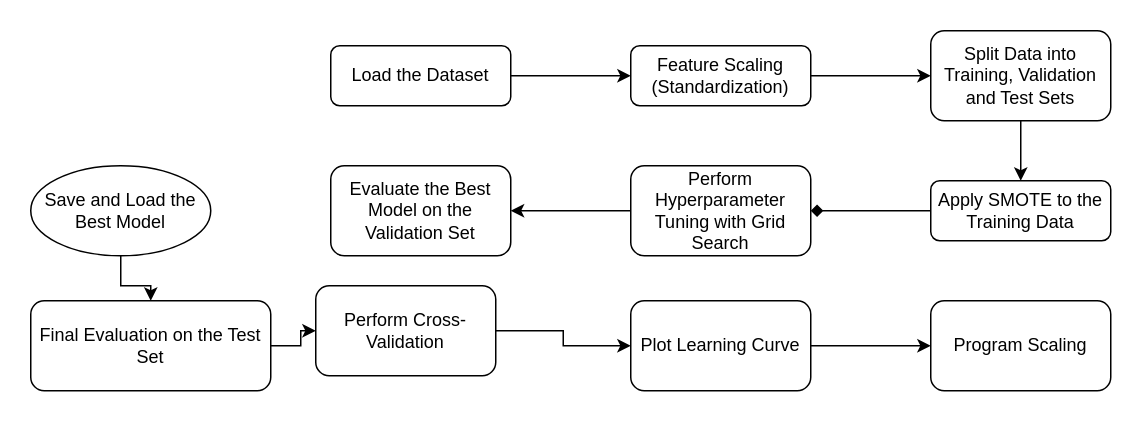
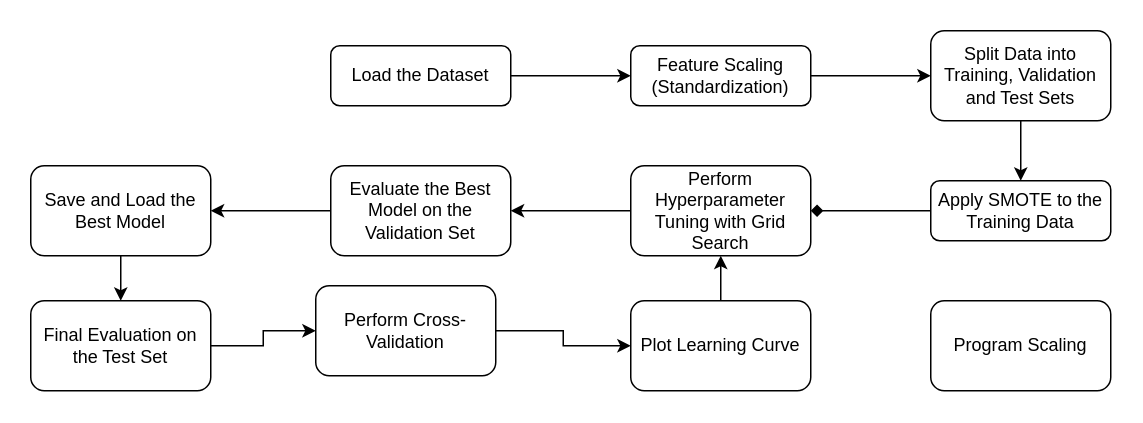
(121, 211) -> (121, 211)
none -> (276, 211)
(151, 346) -> (121, 346)
(866, 346) -> (721, 273)
